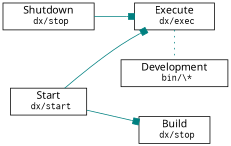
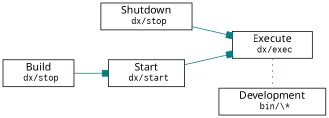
(109, 115) -> (87, 73)
